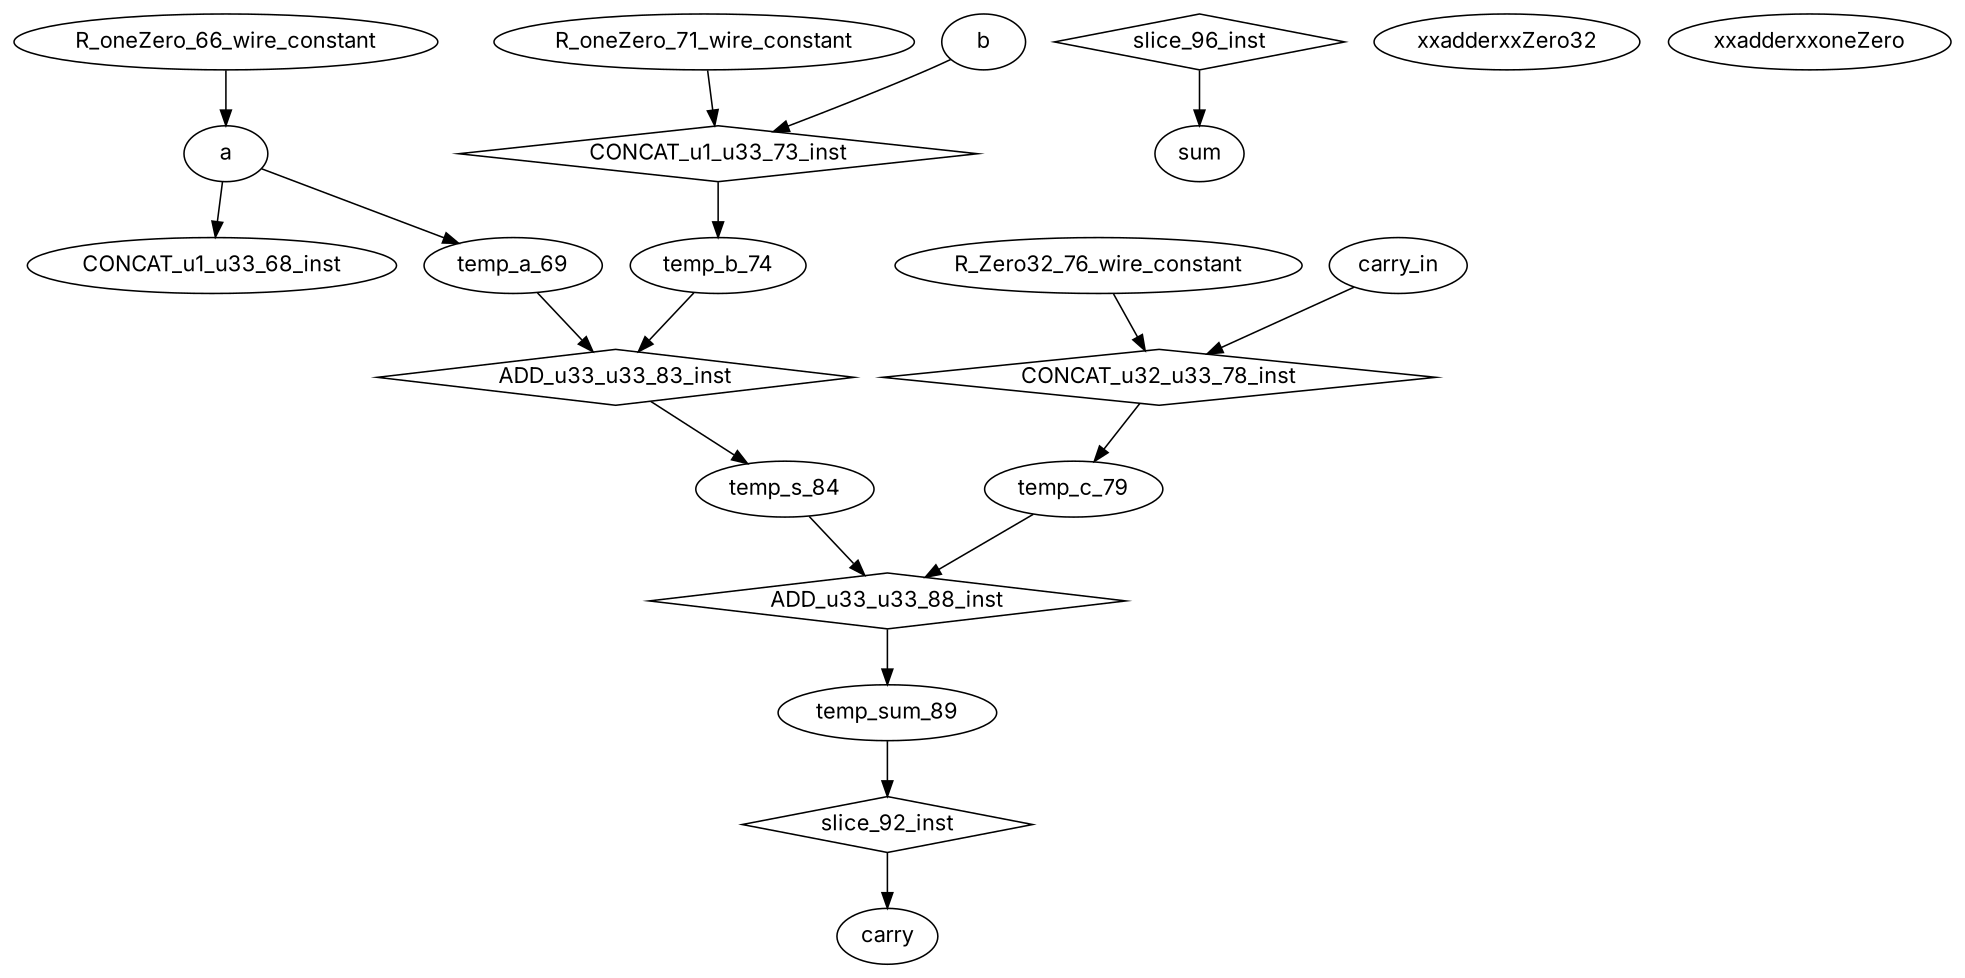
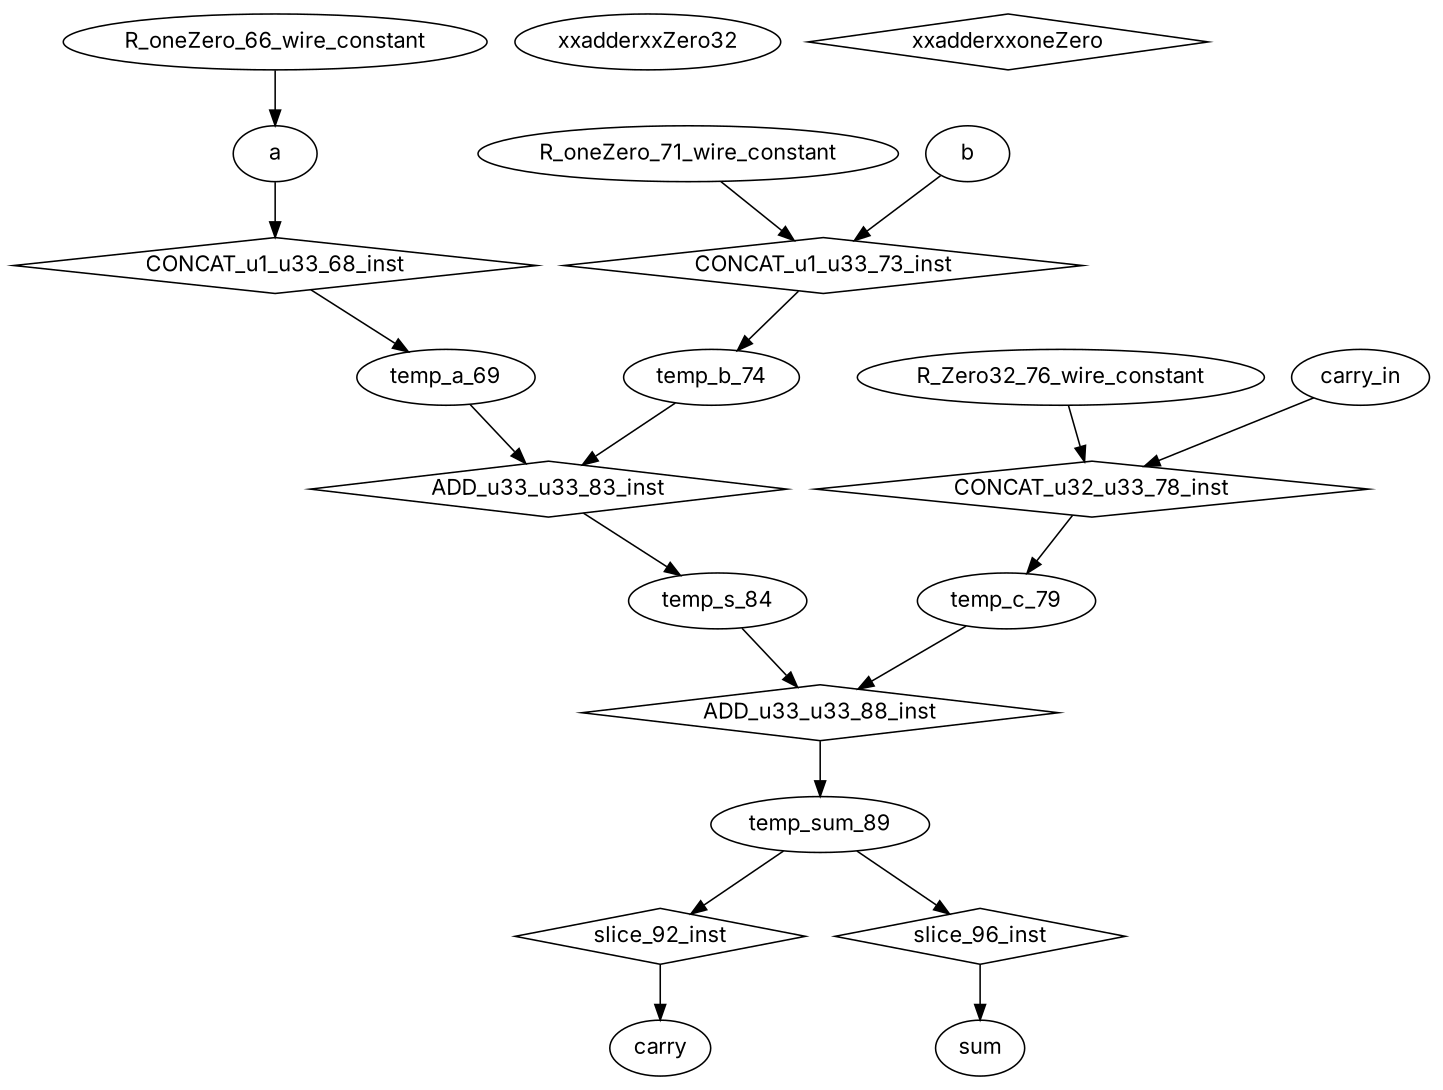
(1810, 42) -> (1008, 42)
(353, 203) -> (353, 317)
(212, 266) -> (275, 266)
none -> (897, 878)
